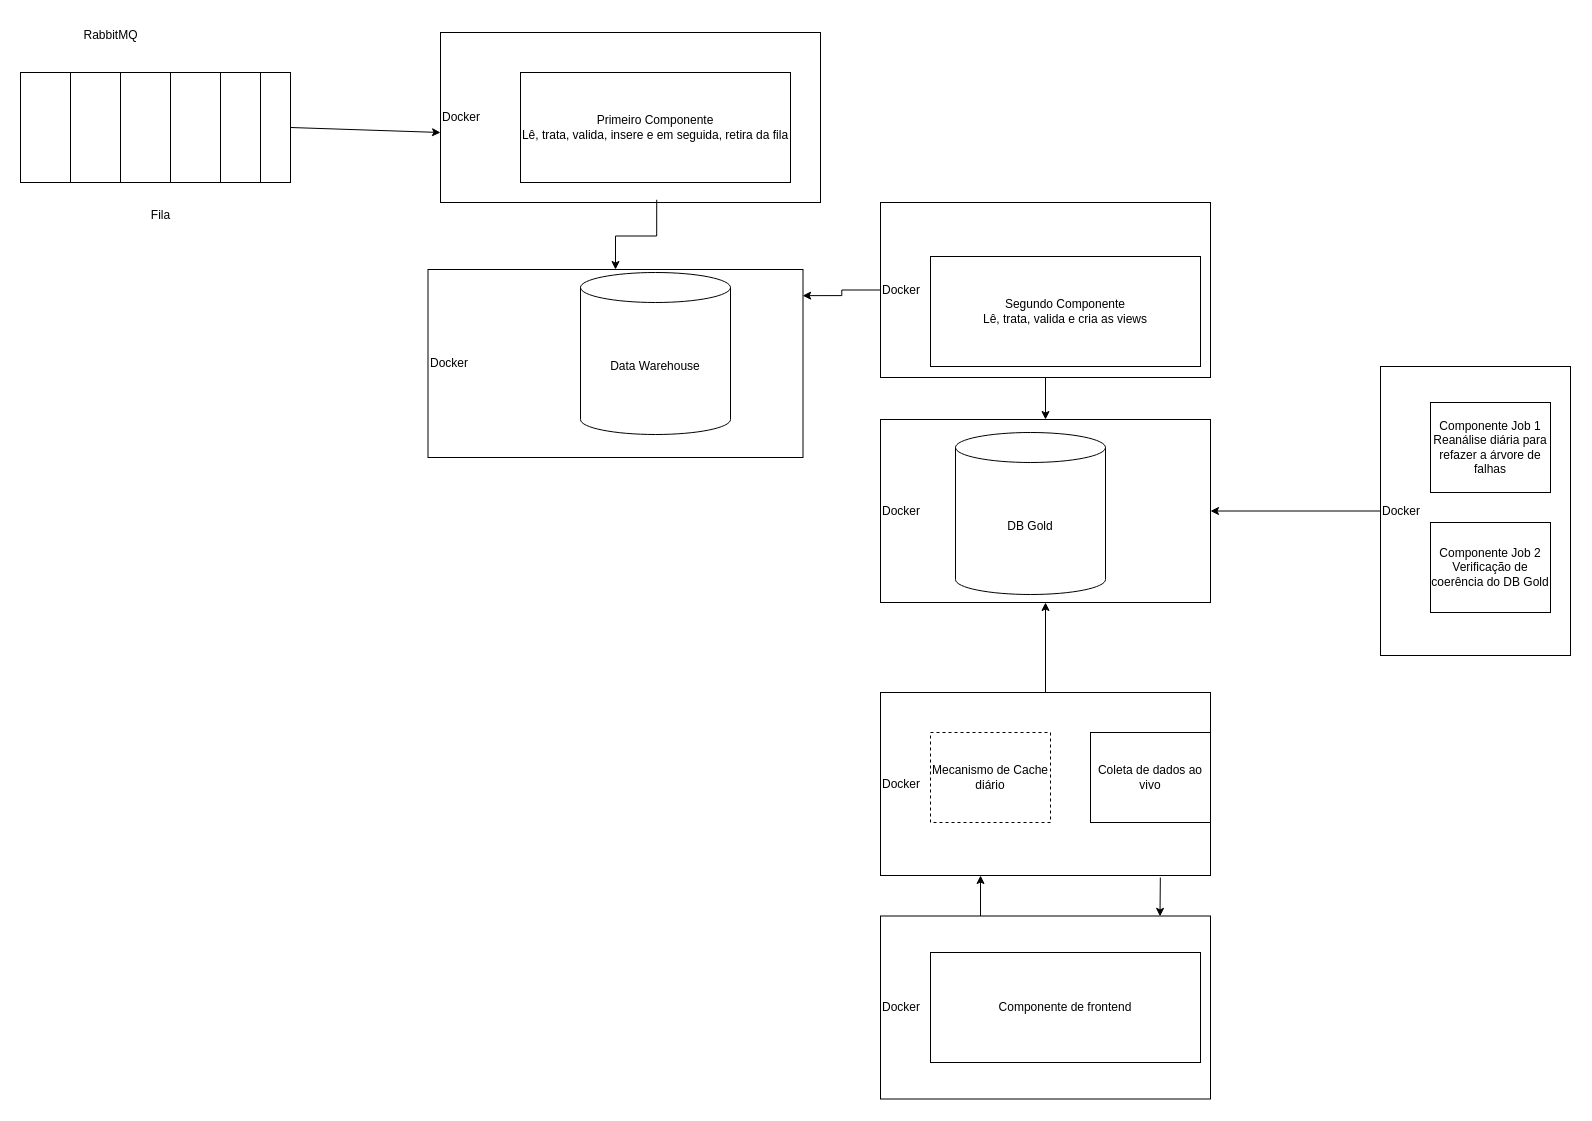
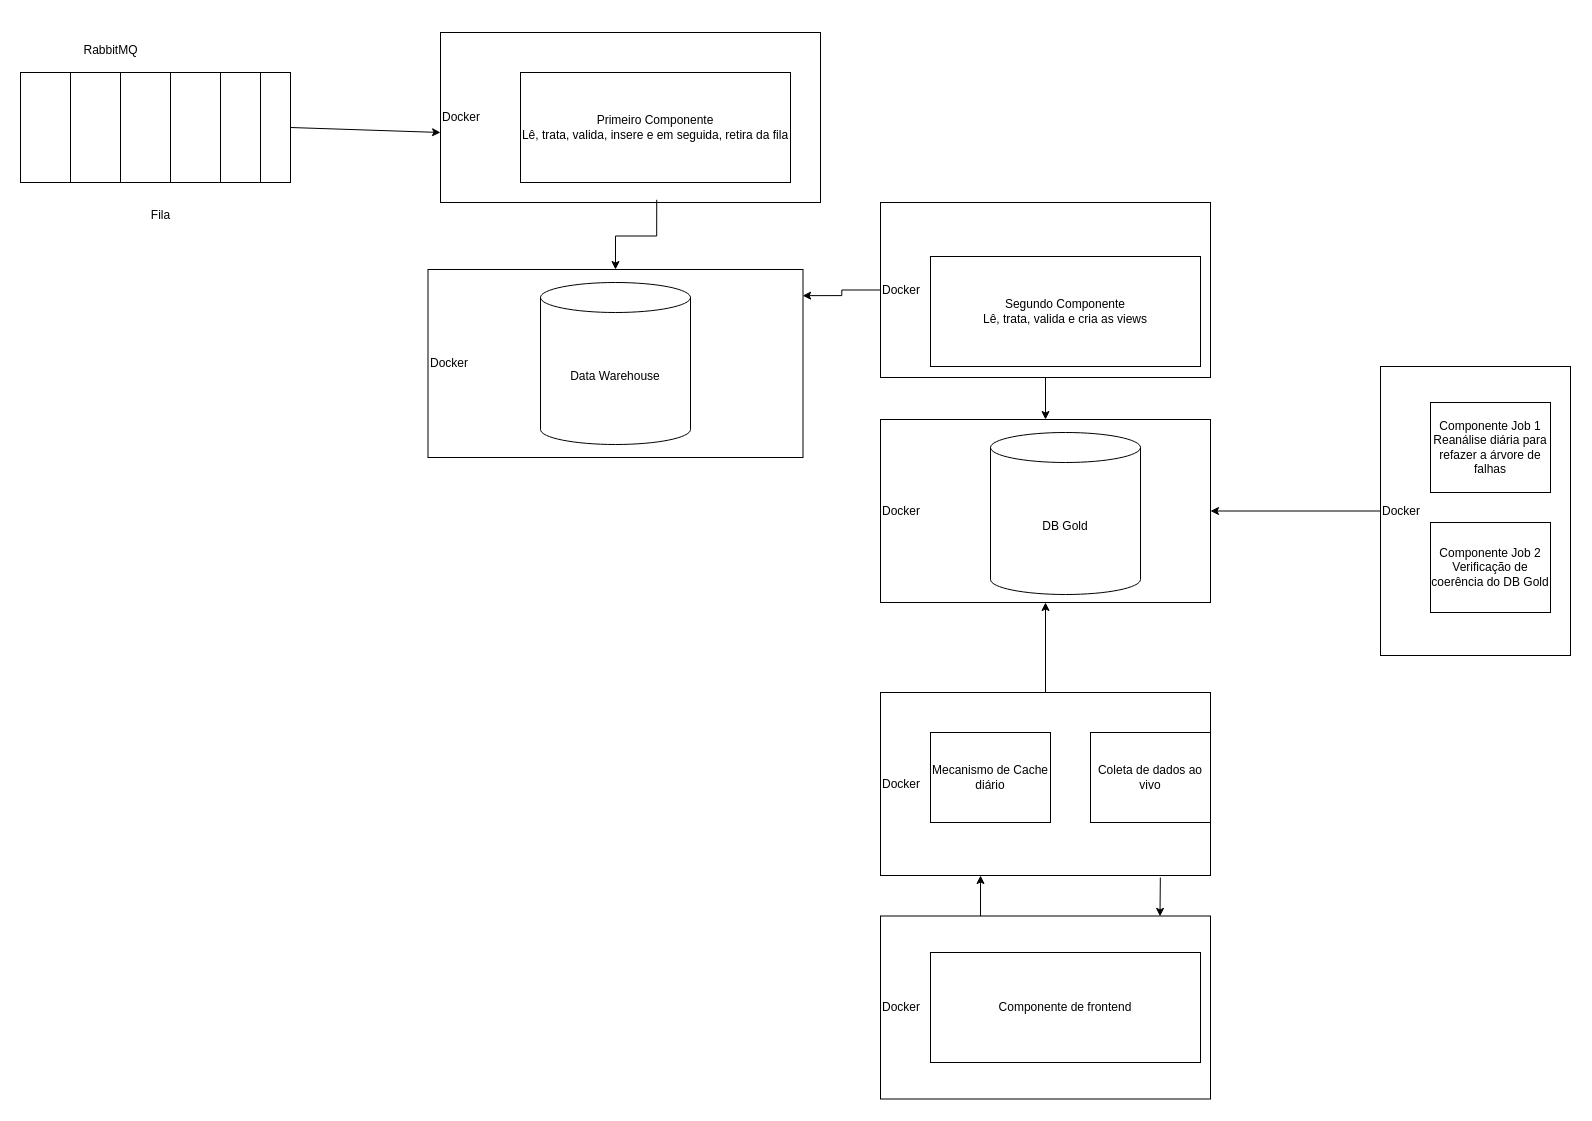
(111, 36) -> (111, 51)
(656, 354) -> (616, 364)
(1031, 514) -> (1066, 514)
(991, 778) -> (991, 778)
